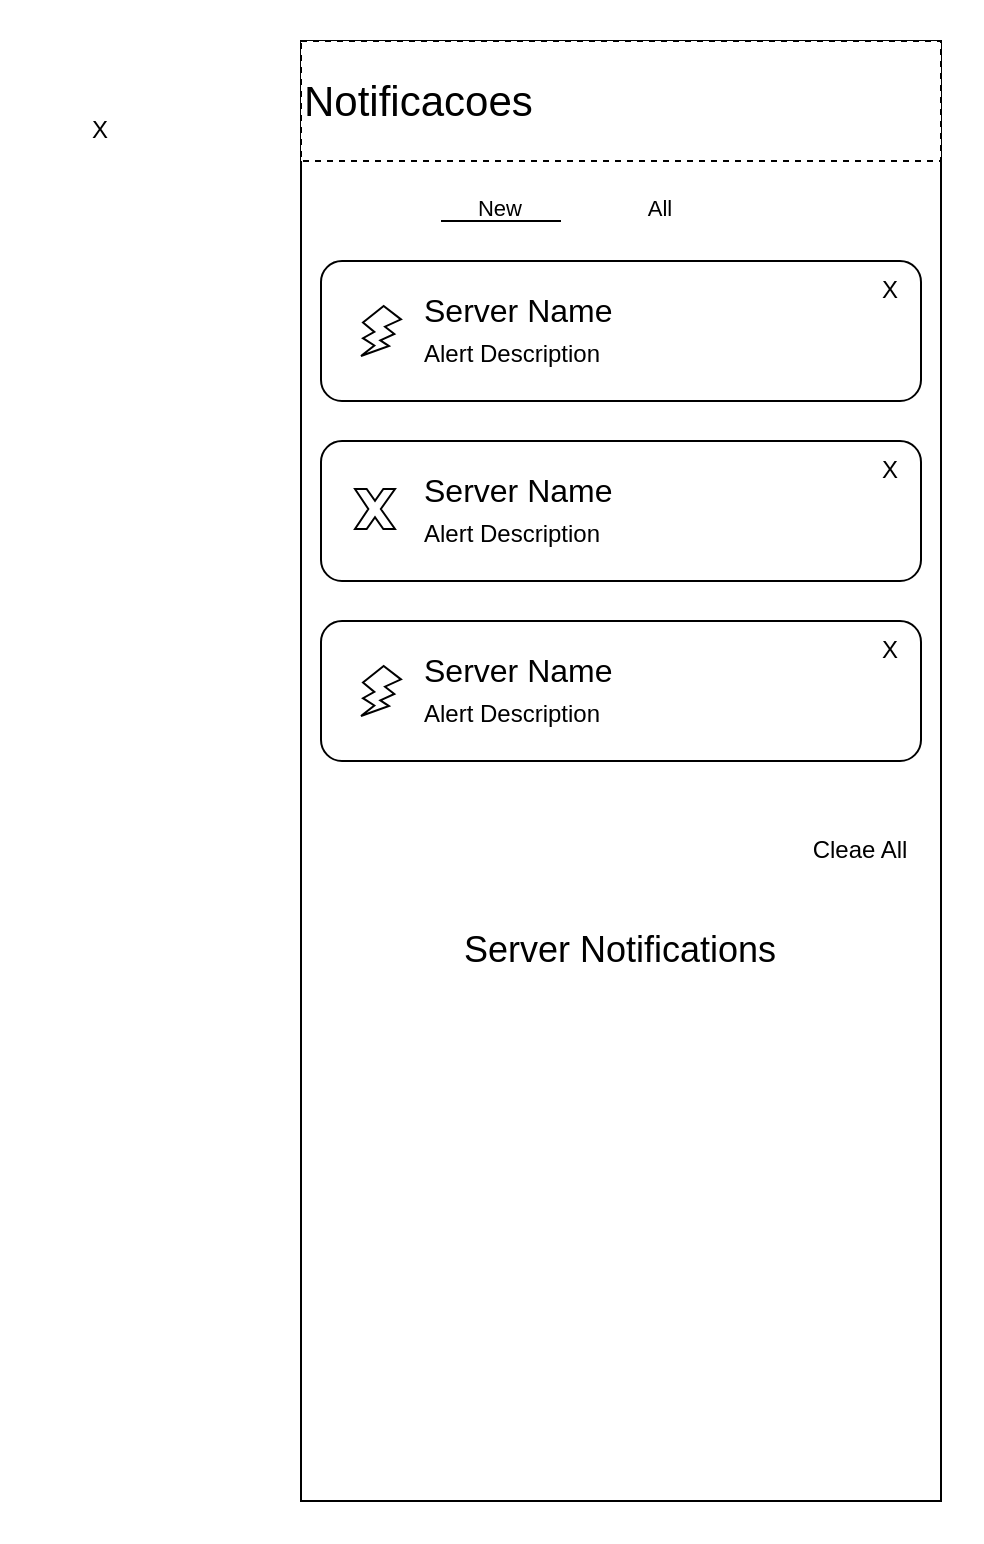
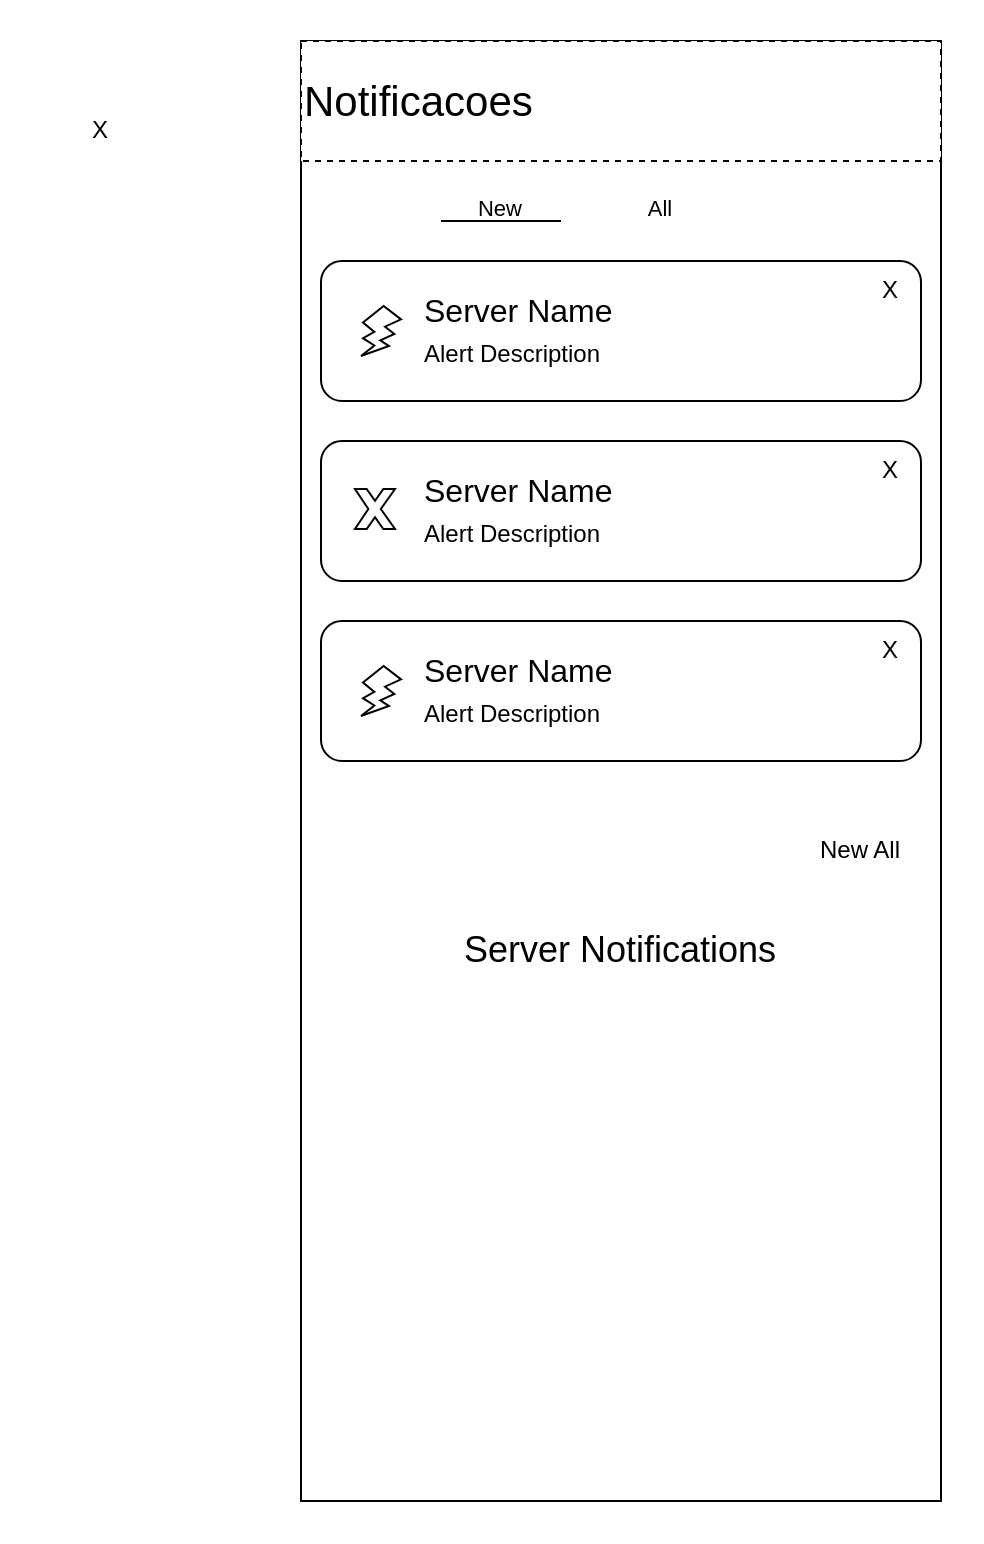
(861, 851) -> (861, 851)
